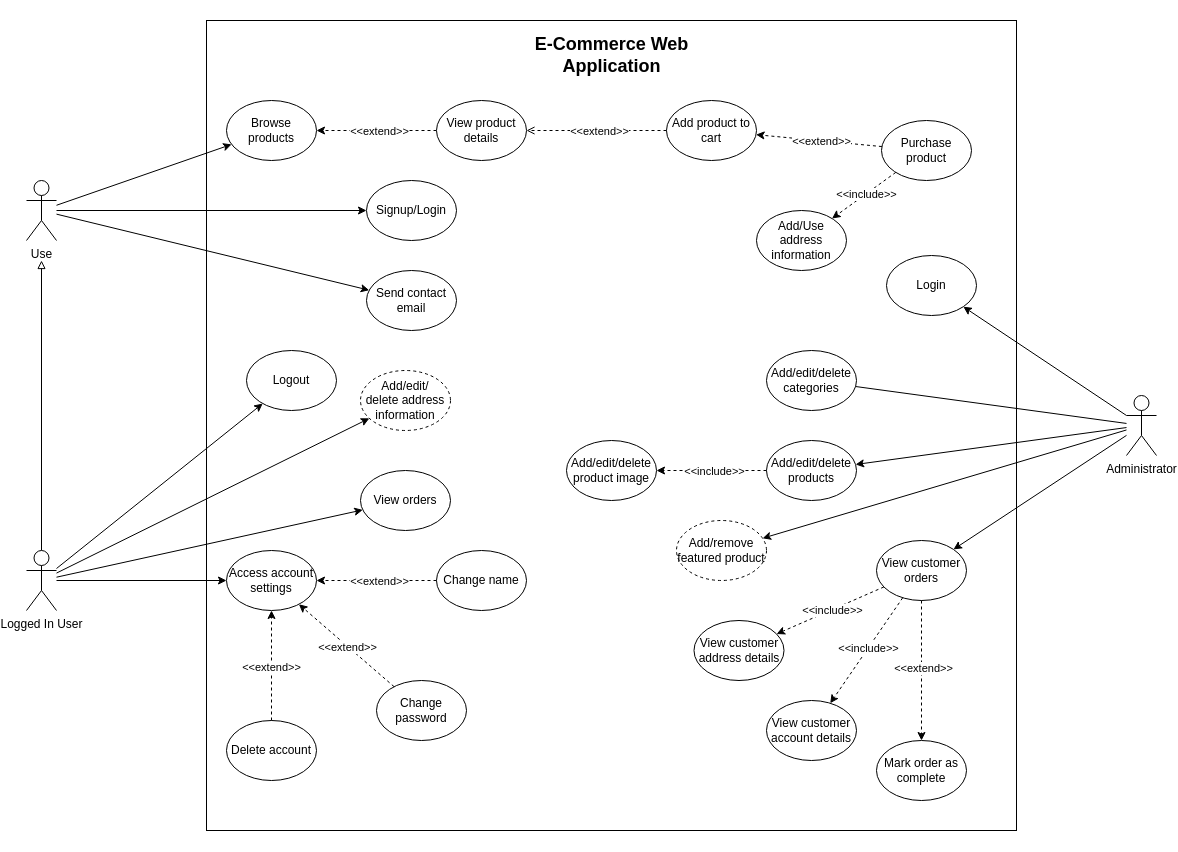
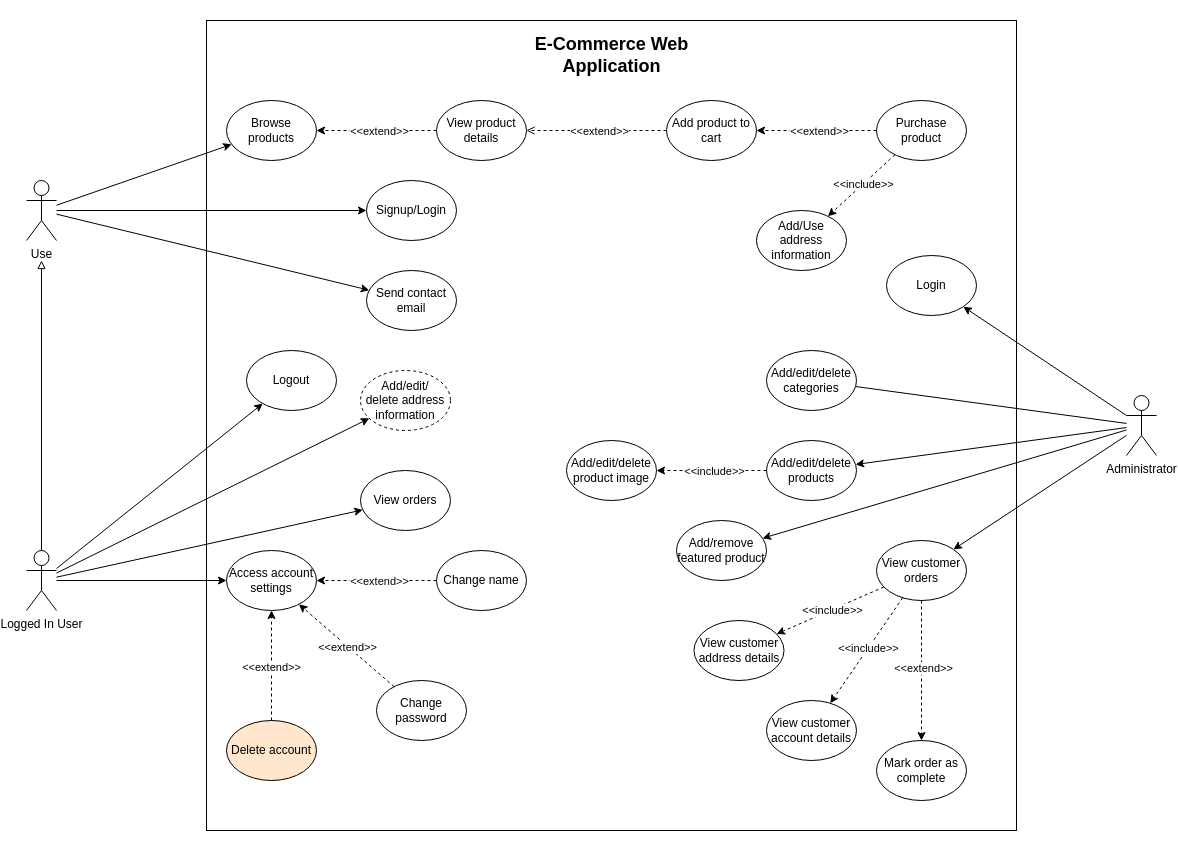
(927, 151) -> (922, 131)
(722, 551) -> (722, 551)
(272, 751) -> (272, 751)
